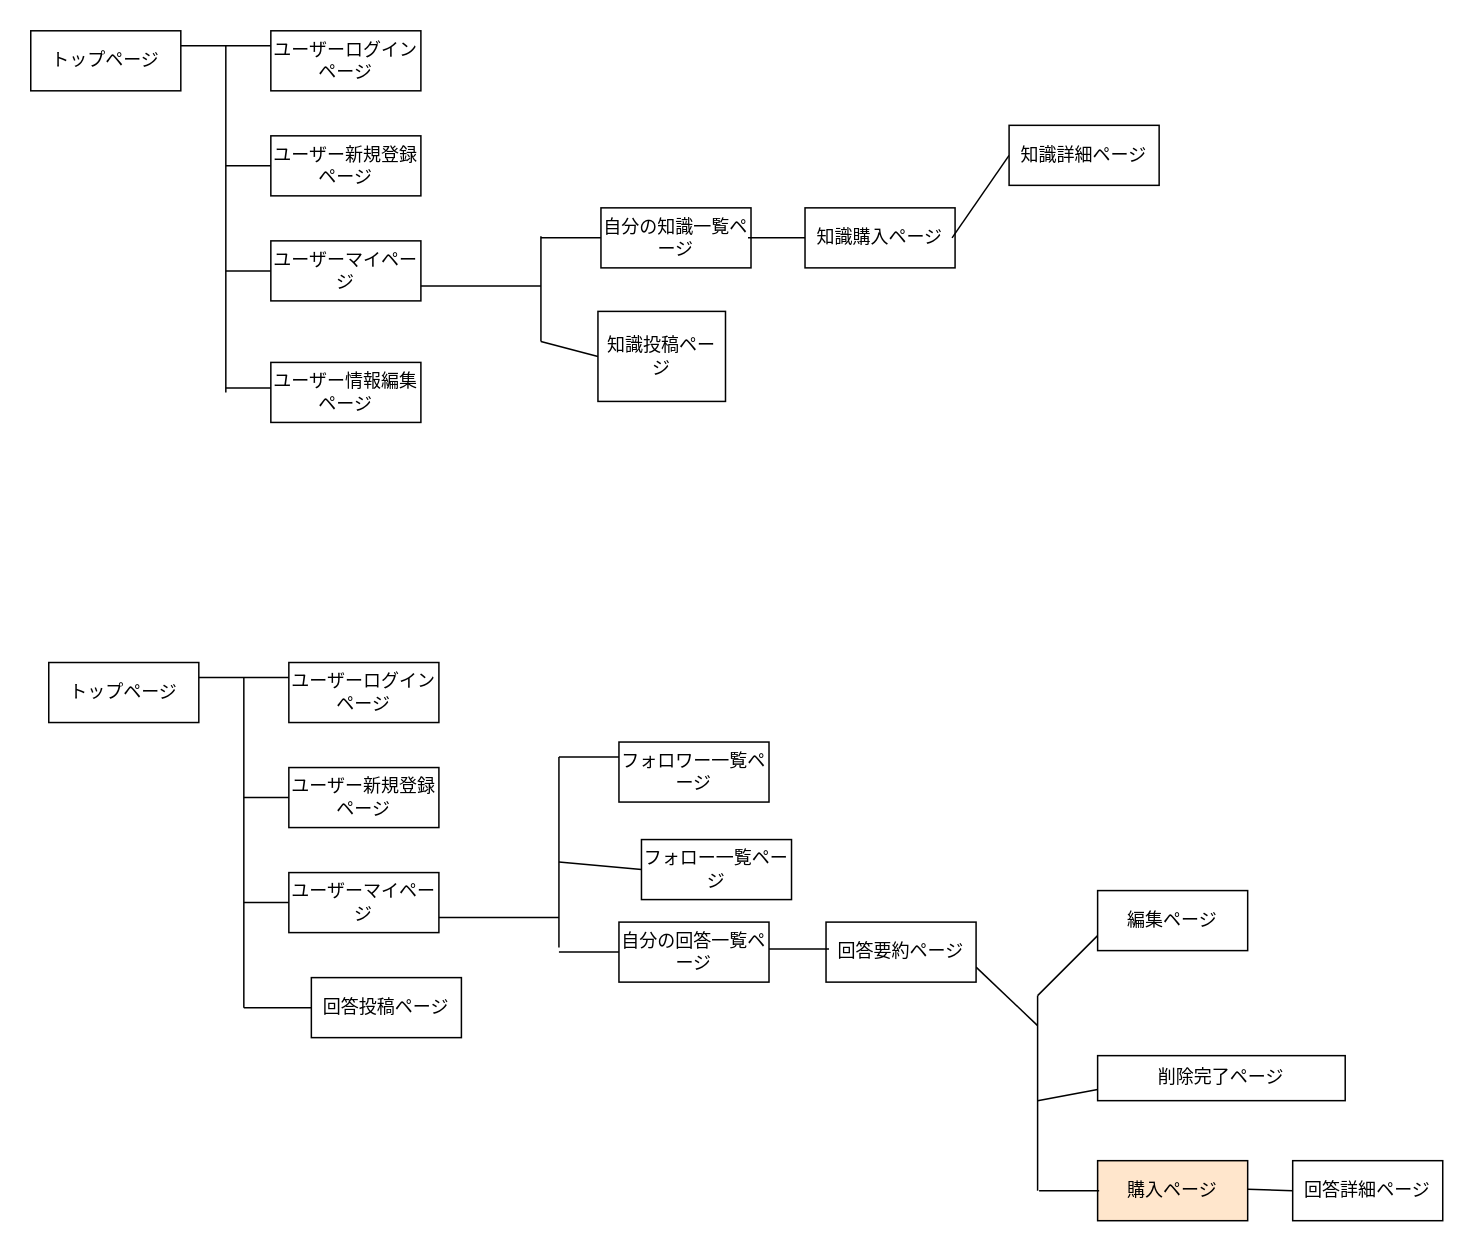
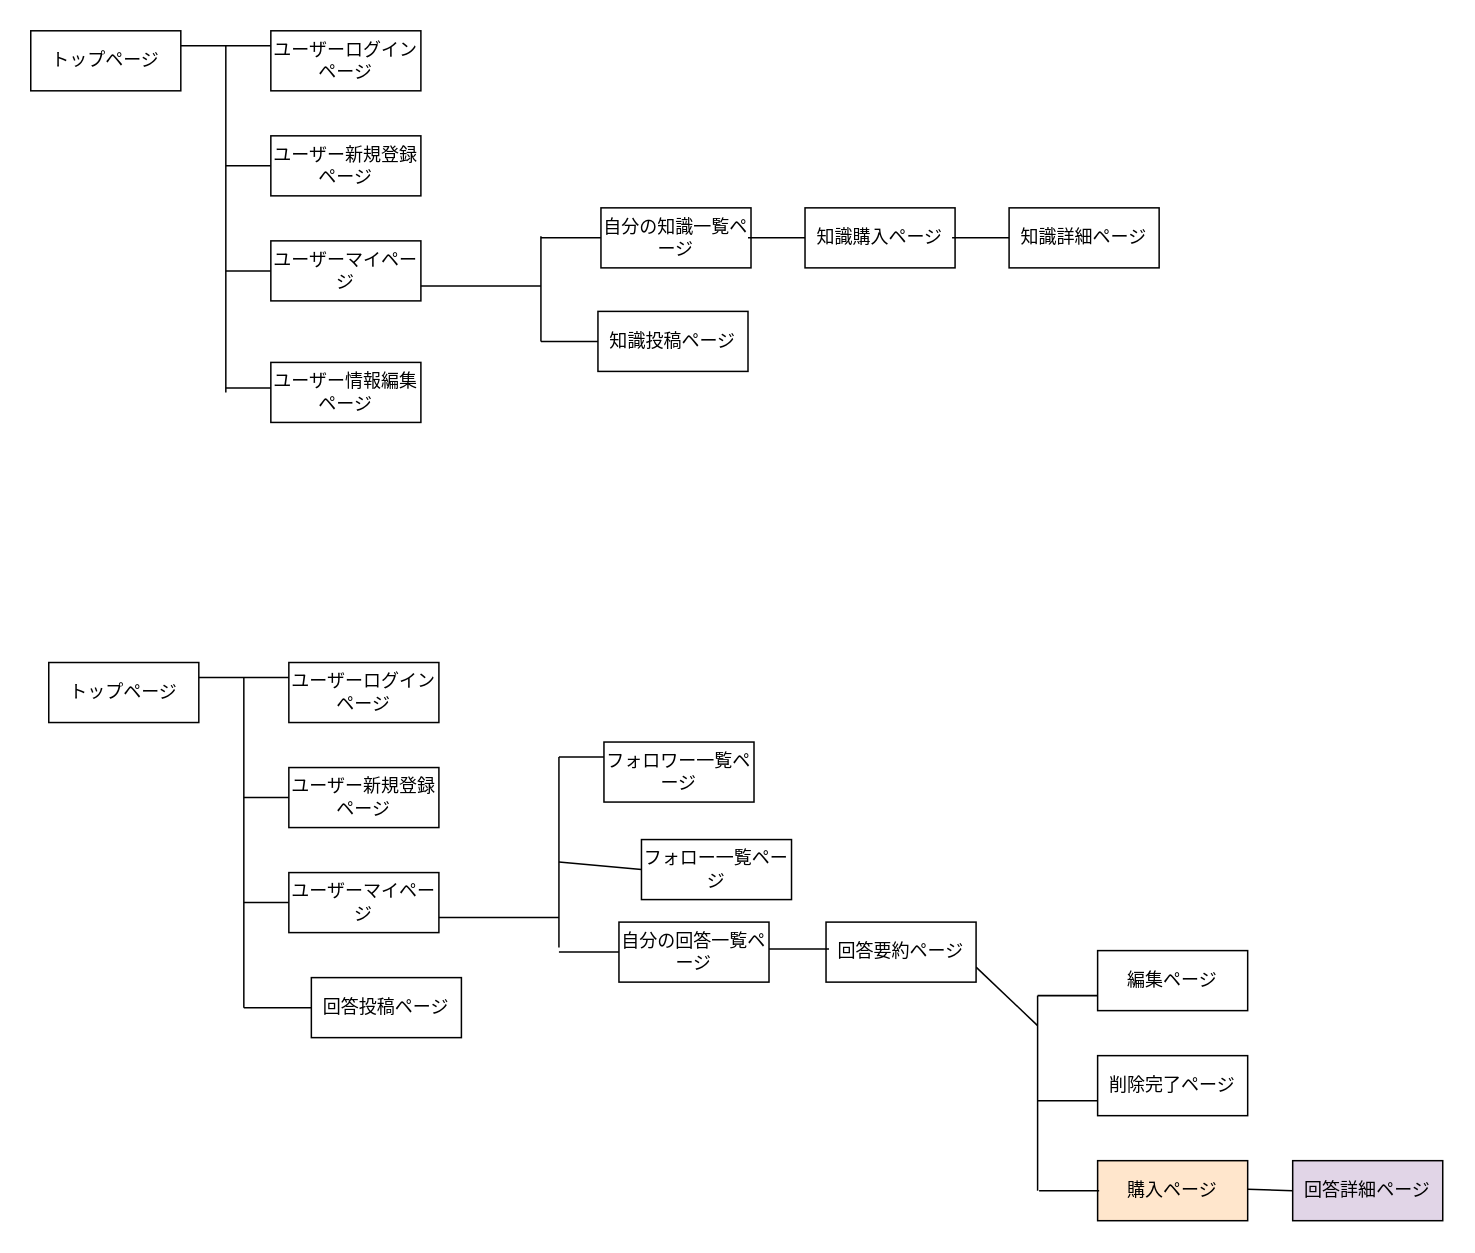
(1084, 155) -> (1084, 238)
(662, 356) -> (673, 341)
(694, 772) -> (679, 772)
(1172, 920) -> (1172, 980)
(1221, 1078) -> (1172, 1085)
(1367, 1190) -> (1367, 1190)
